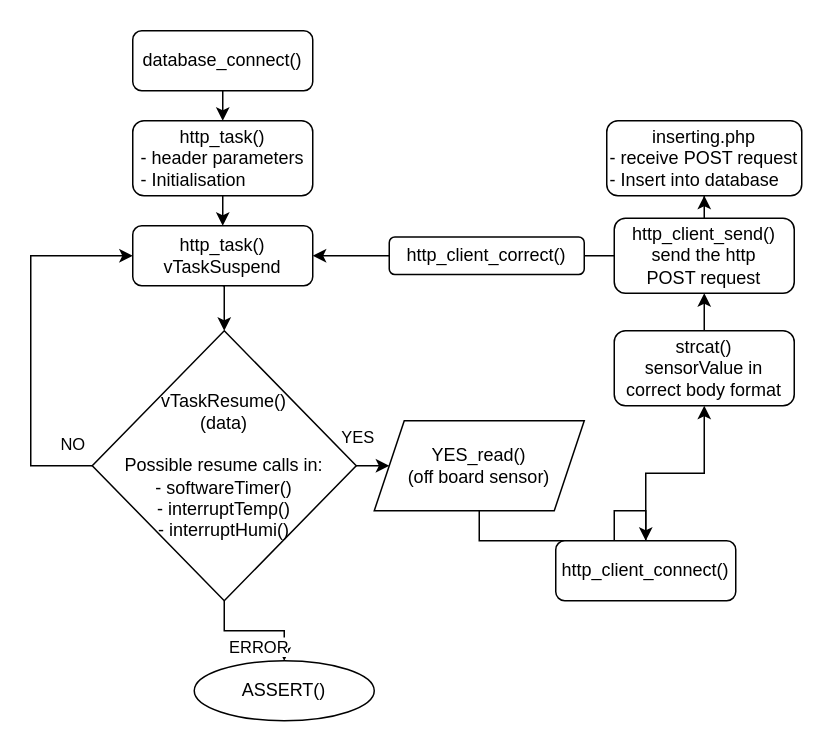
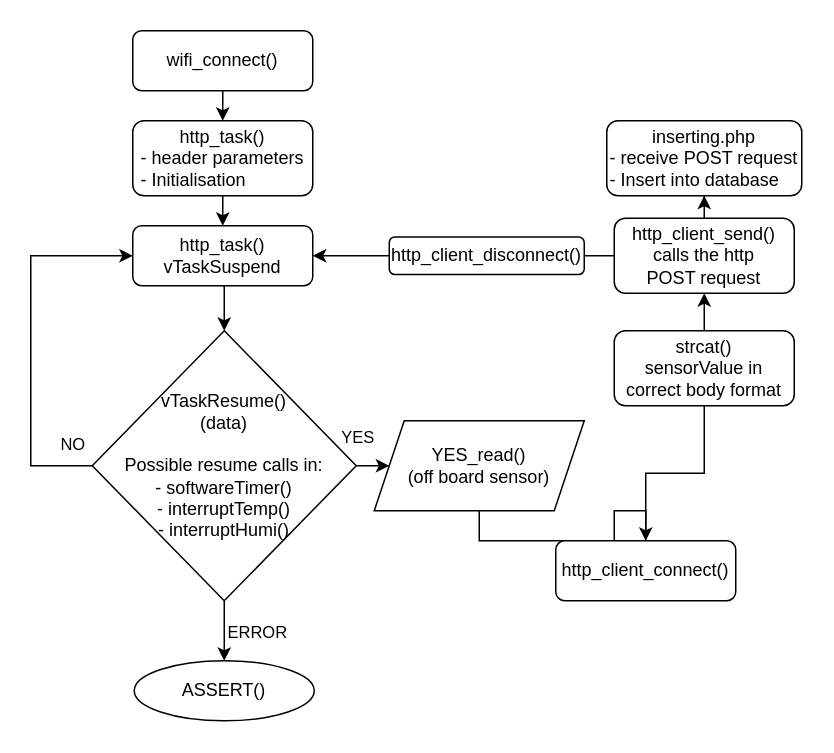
(223, 61) -> (223, 61)
(487, 256) -> (487, 256)
(704, 256) -> (704, 256)
(704, 417) -> (704, 412)
(284, 691) -> (224, 691)
